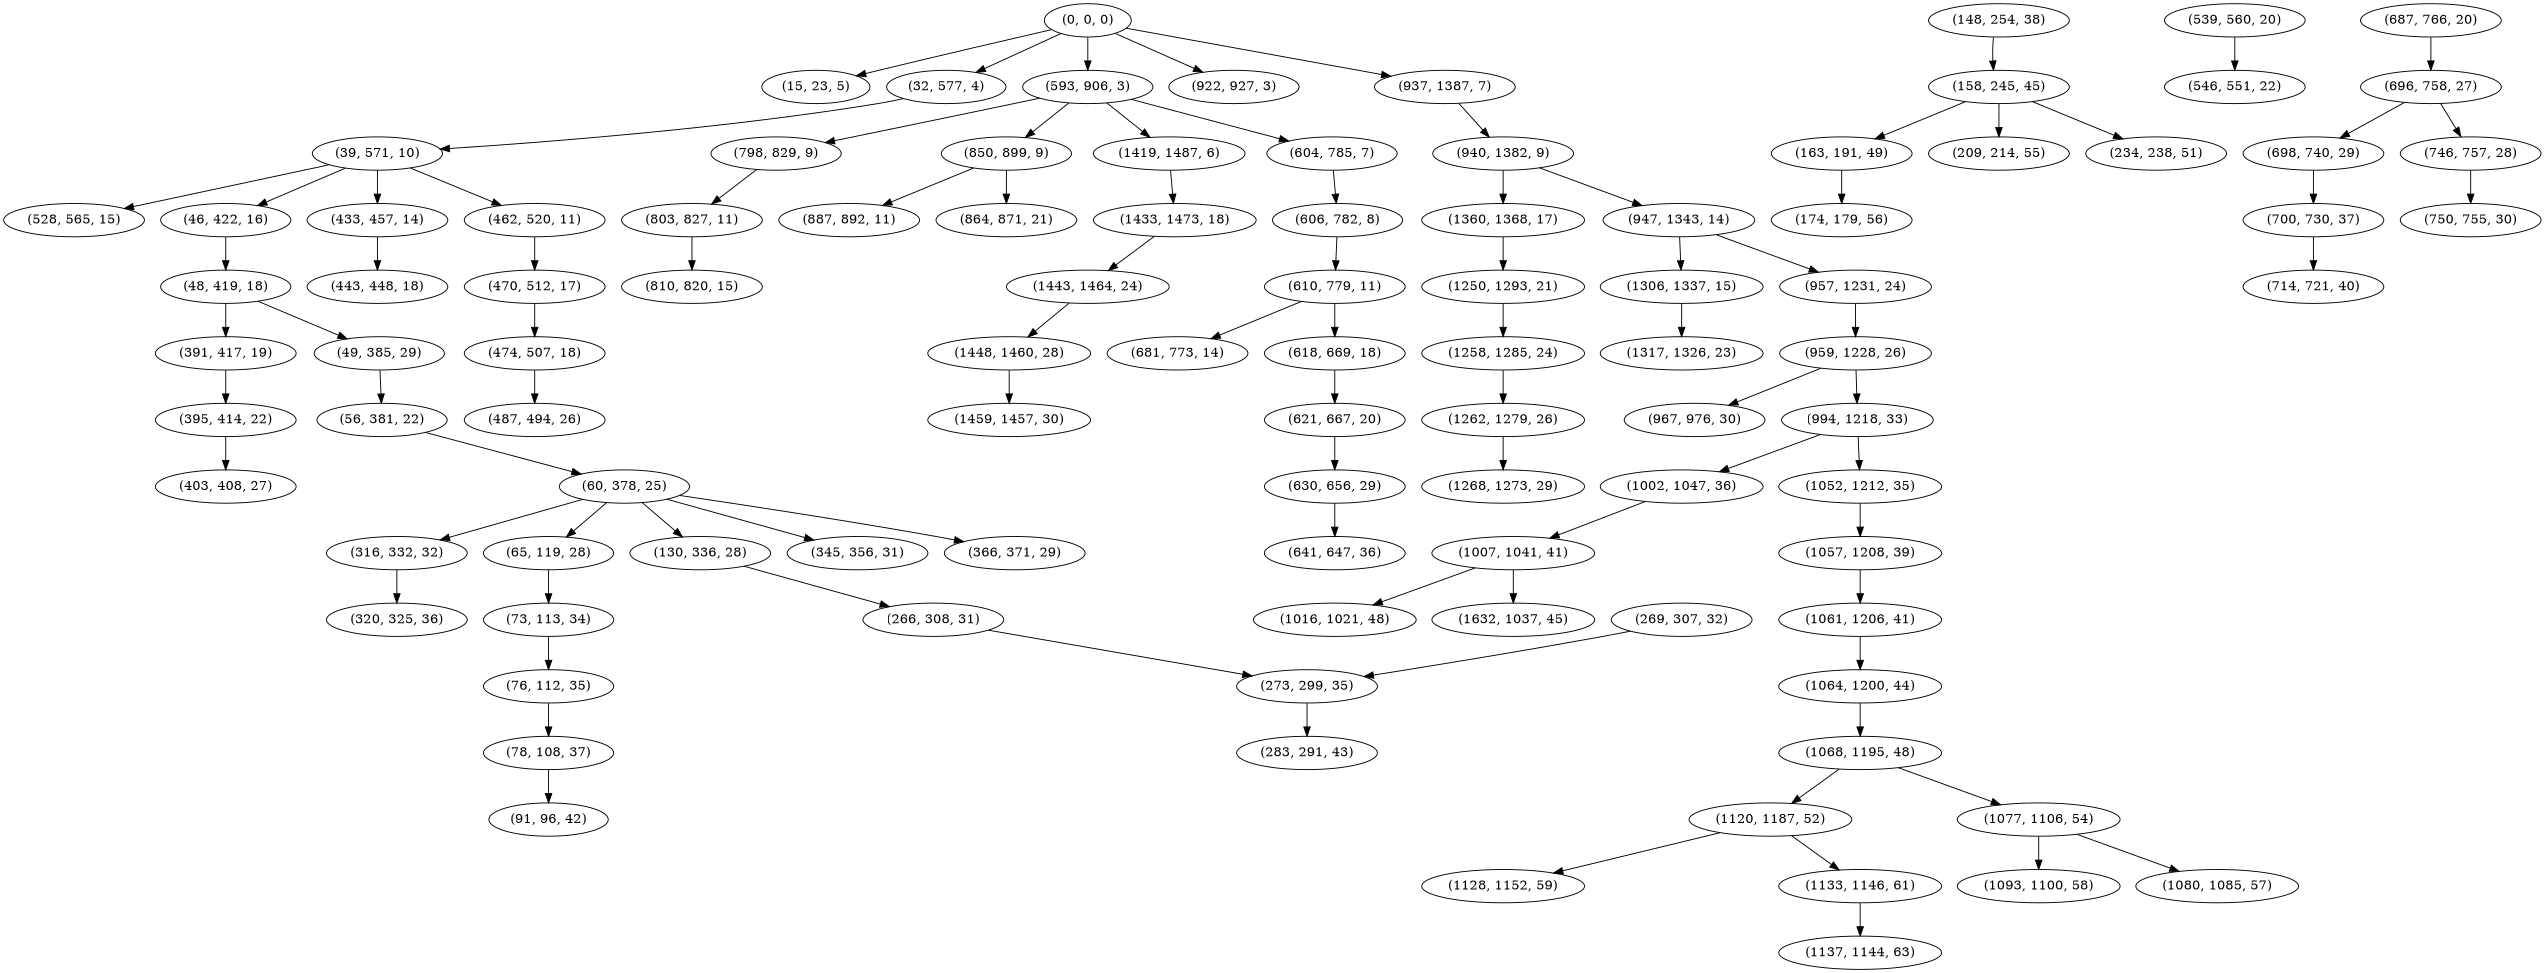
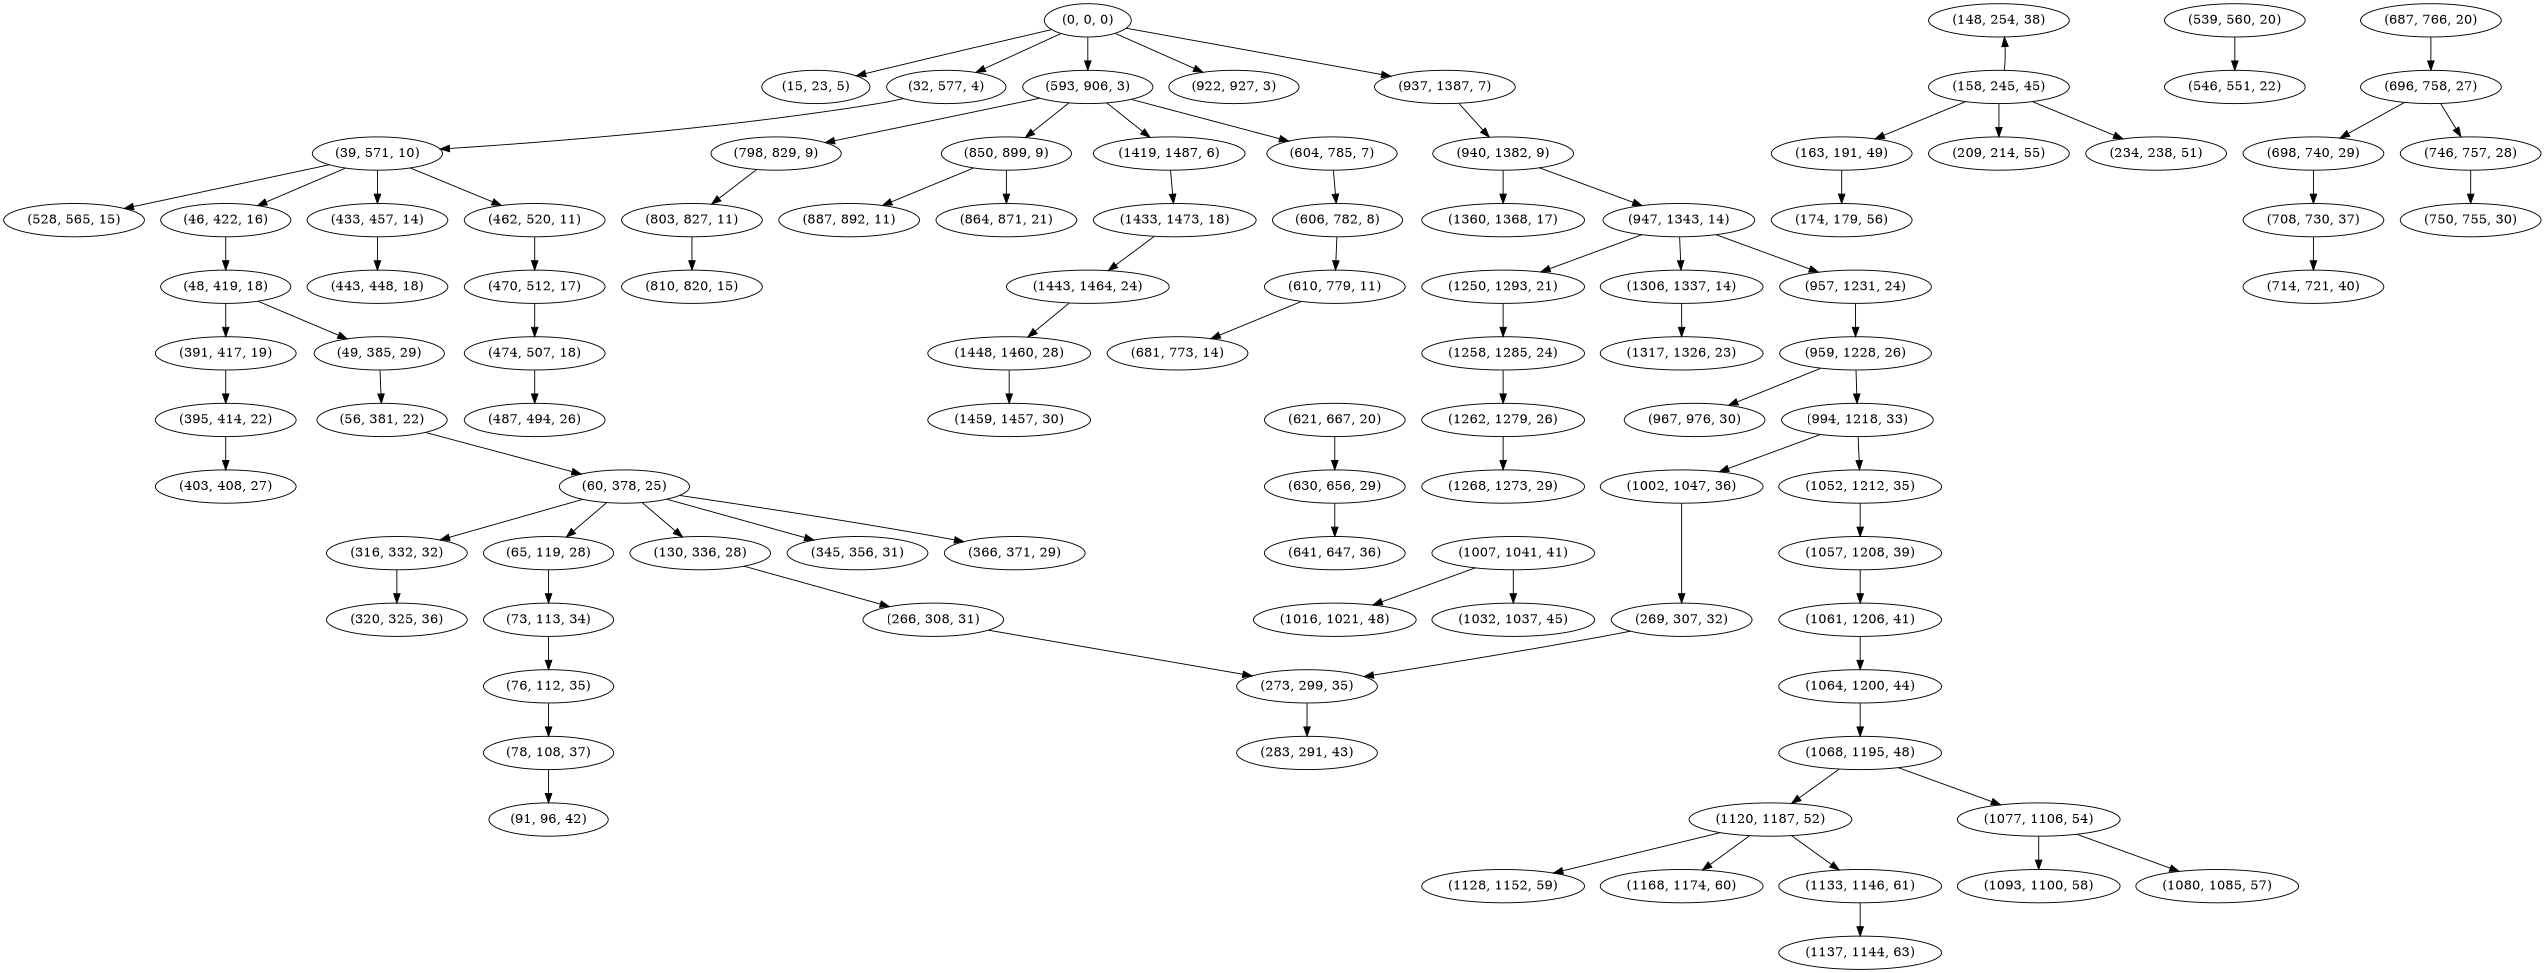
(1993, 49) -> (2005, 58)
(2313, 220) -> (2313, 220)
(1503, 249) -> (1596, 252)
(1682, 287) -> (1682, 287)
(1335, 353) -> none
(1602, 518) -> (1682, 548)
(1513, 620) -> (1513, 620)
none -> (1682, 886)
